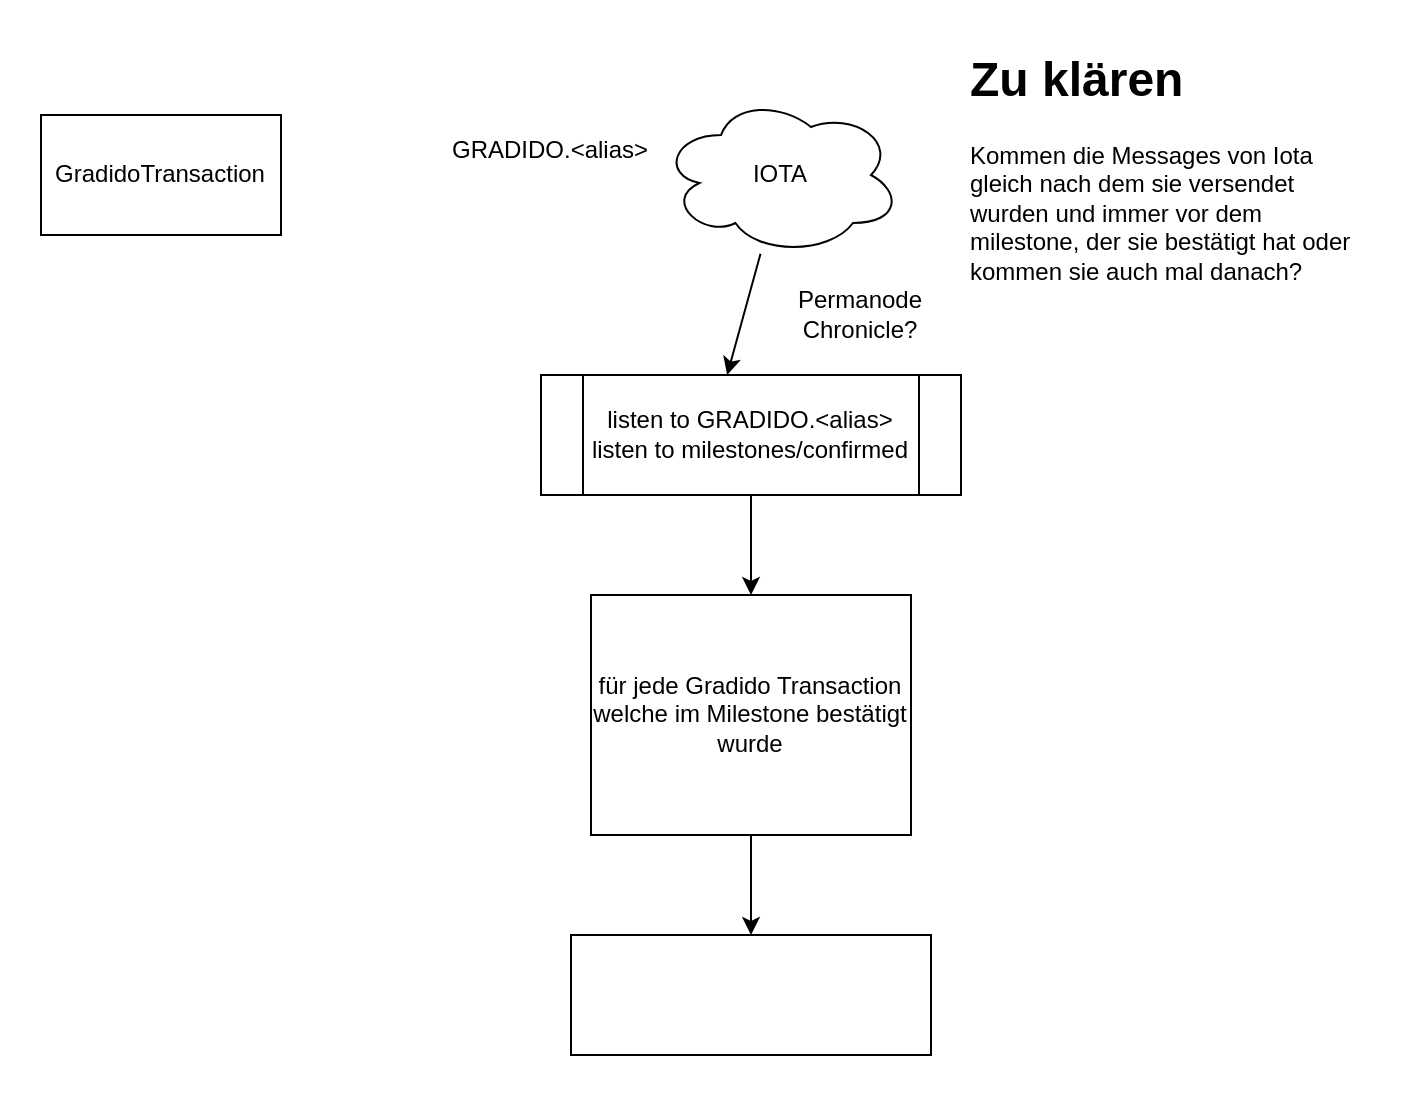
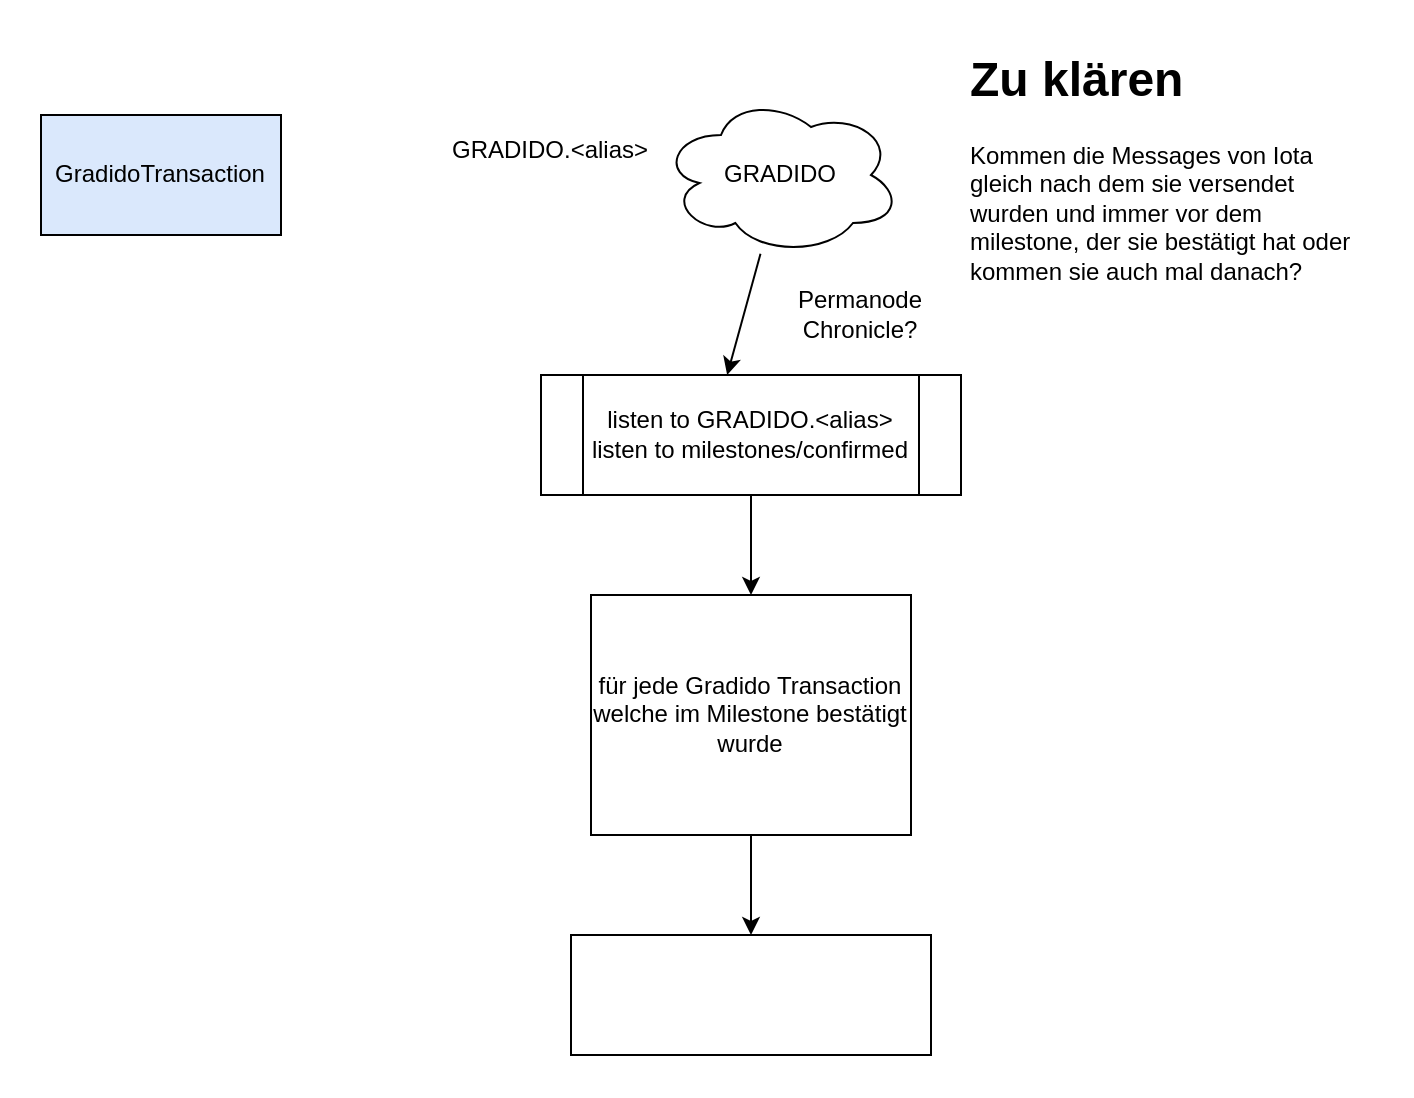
(161, 175) -> (161, 175)
(781, 175) -> (781, 175)
